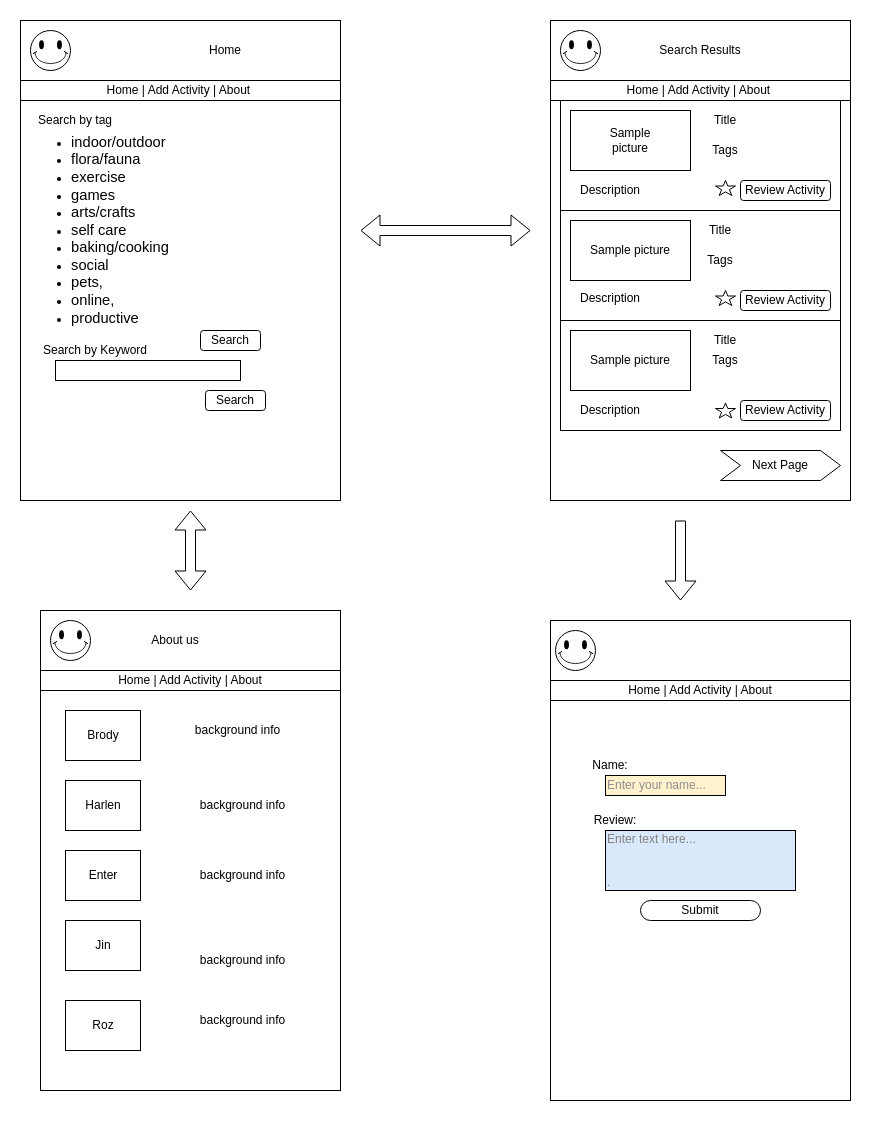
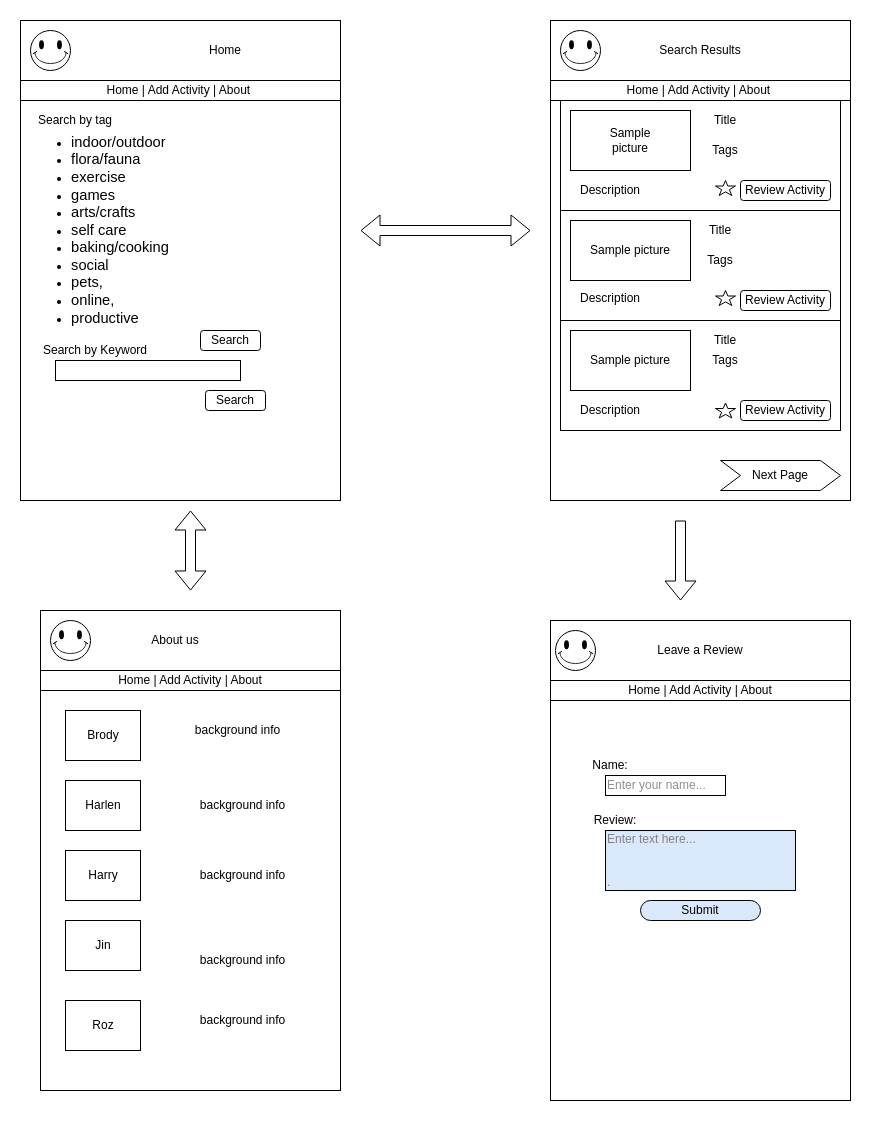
(781, 466) -> (781, 476)
none -> (701, 651)
(666, 786) -> (666, 786)
(104, 876) -> (104, 876)
(701, 911) -> (701, 911)
